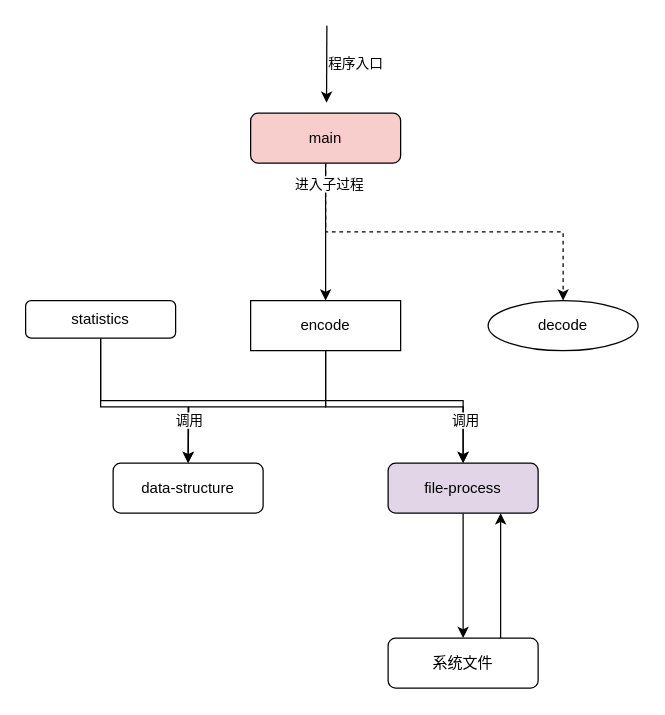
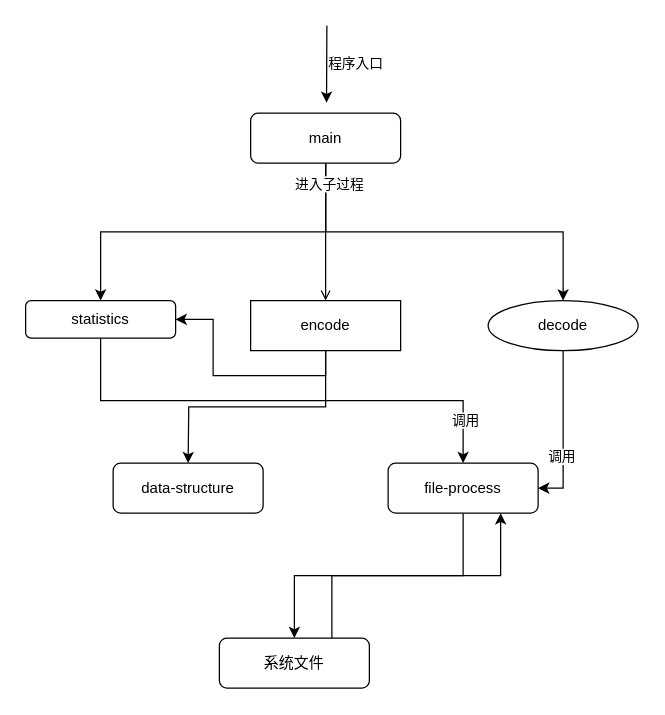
(326, 138) -> (326, 138)
none -> (182, 232)
(475, 232) -> (475, 232)
(326, 290) -> (326, 292)
(141, 407) -> none
(393, 407) -> (225, 376)
none -> (563, 428)
(463, 488) -> (463, 488)
(463, 663) -> (294, 663)
